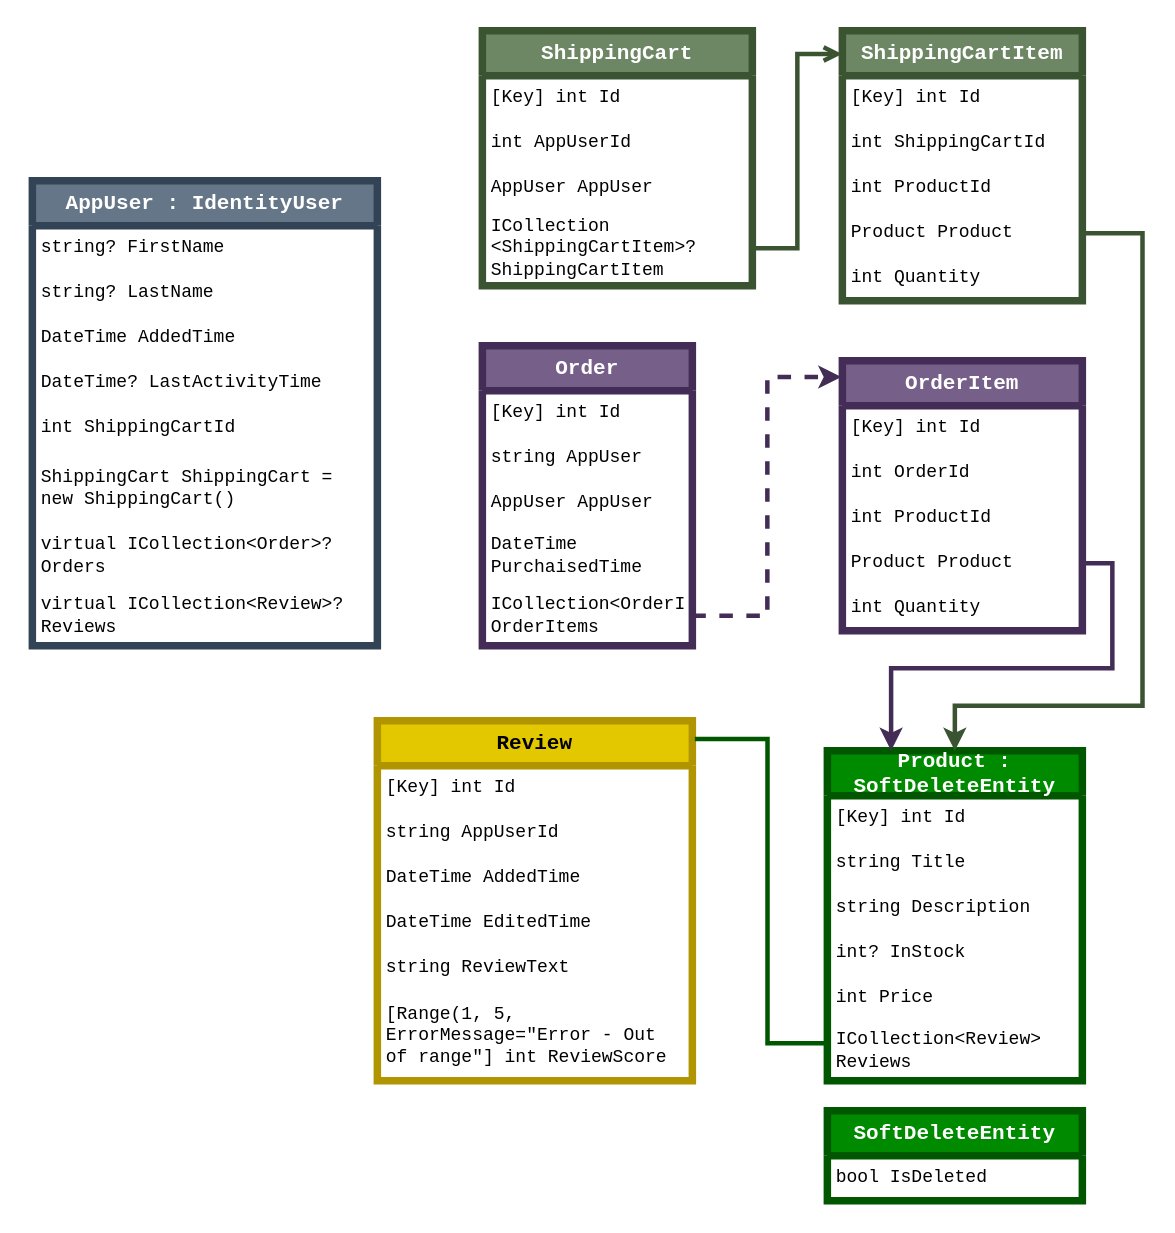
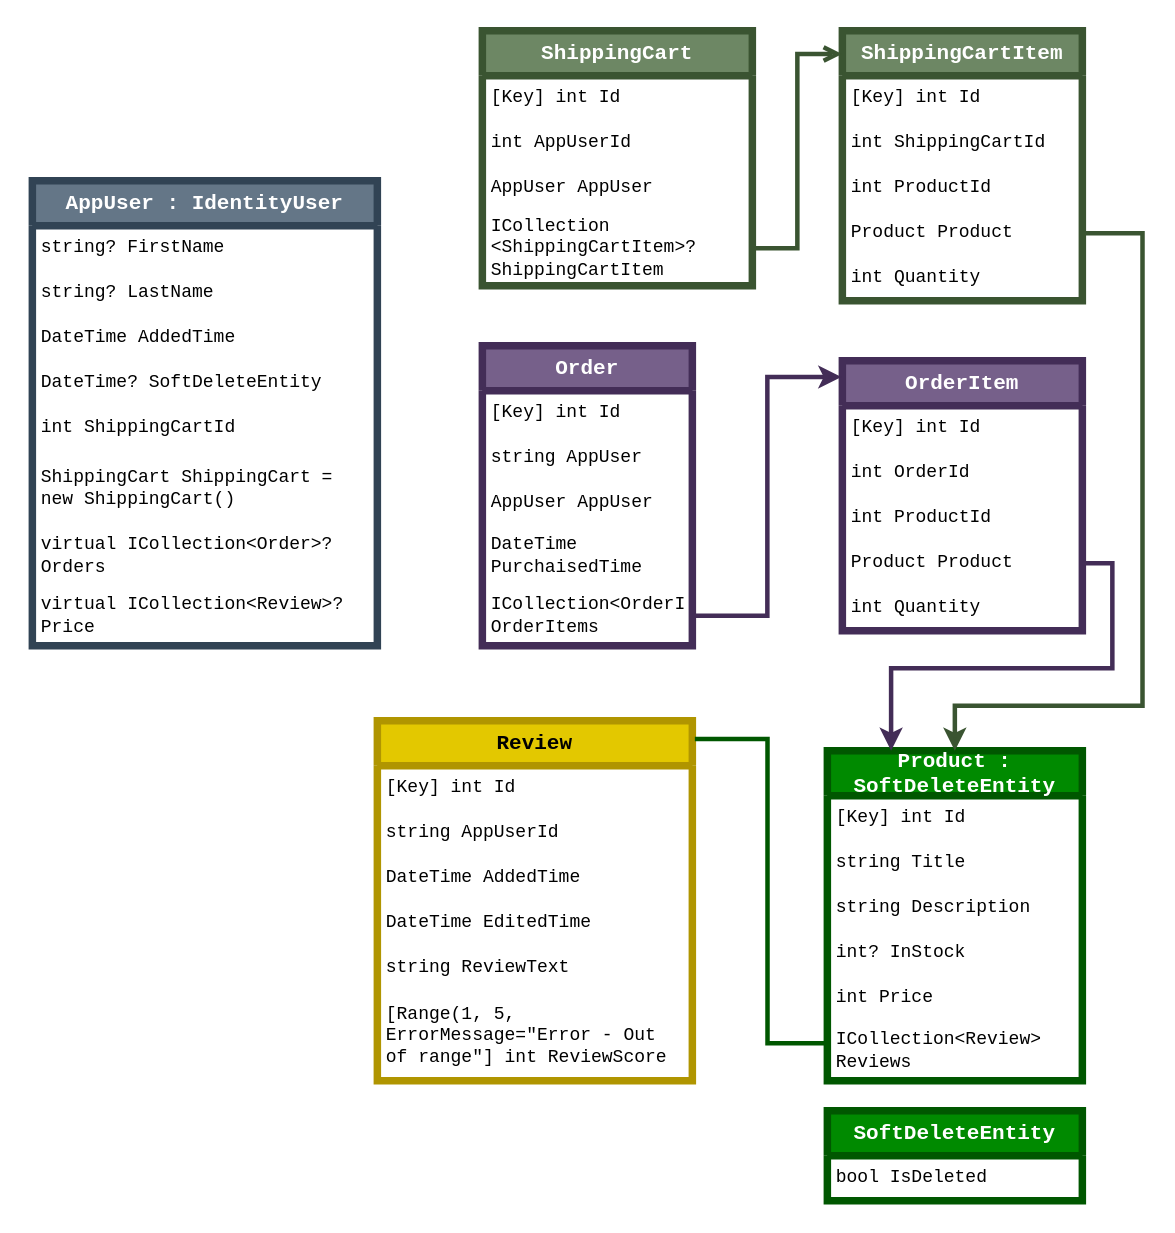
(161, 383) -> (163, 383)
(202, 616) -> (192, 616)
(766, 616) -> (766, 616)
